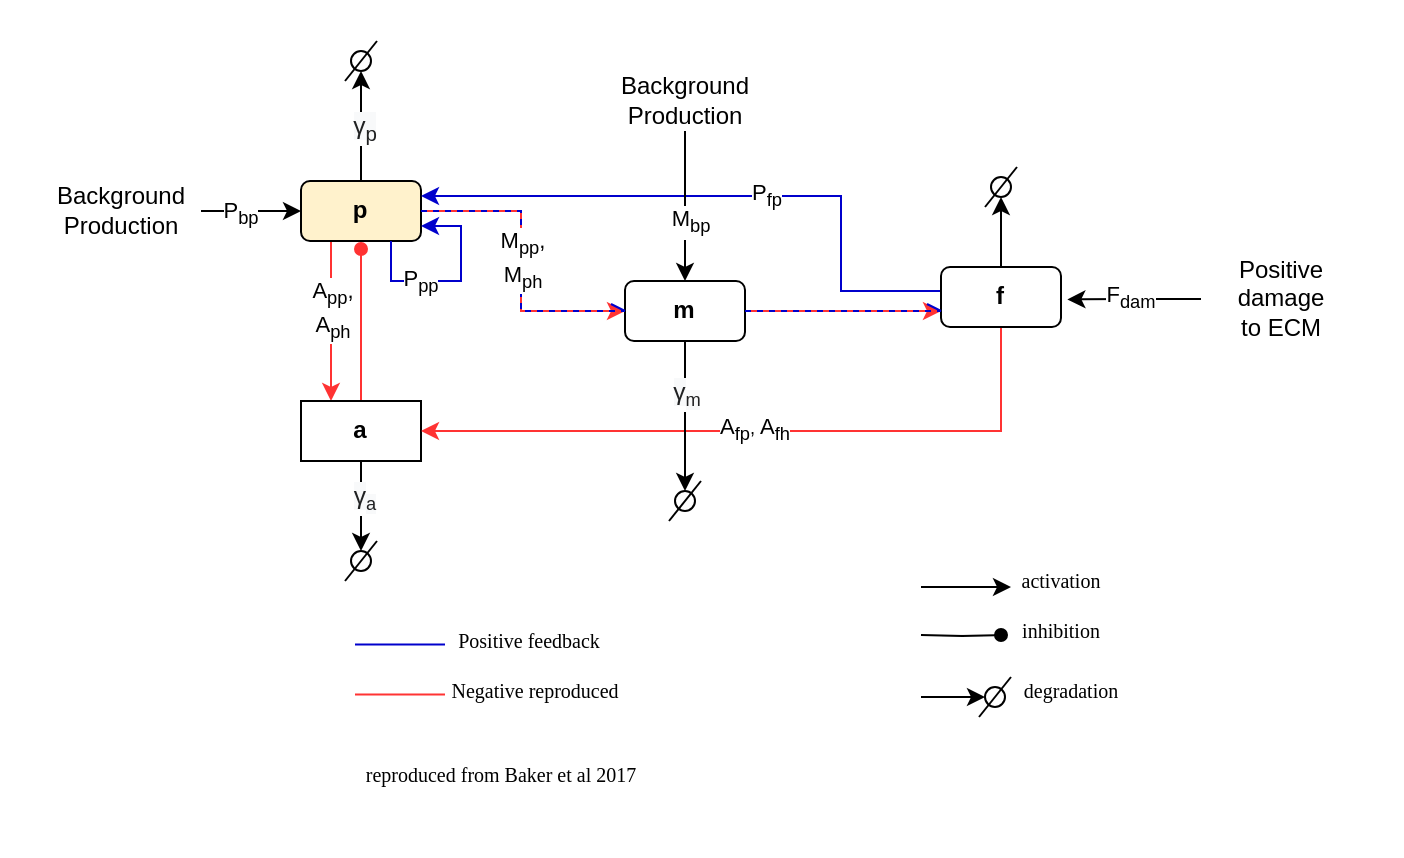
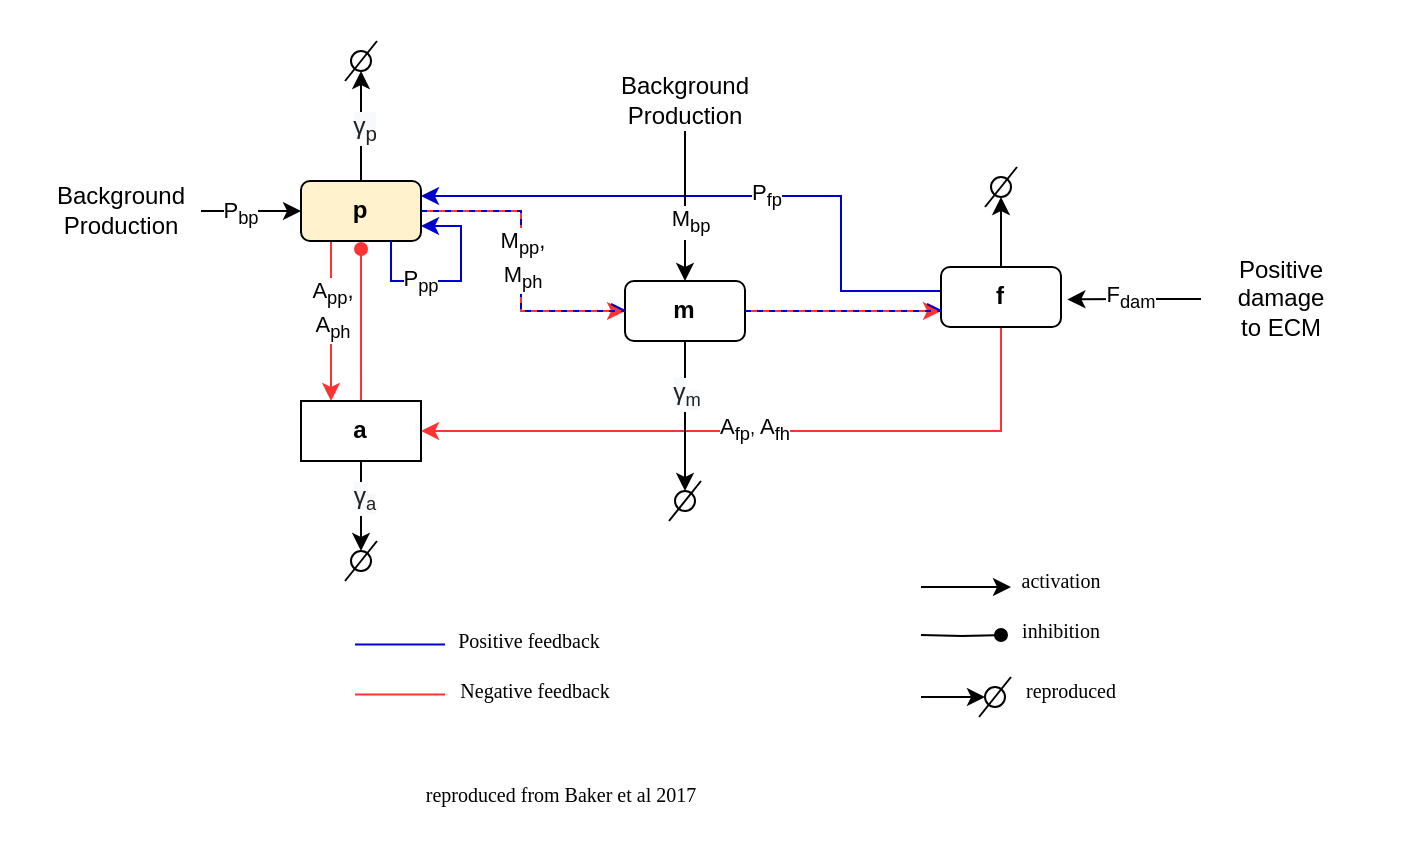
(536, 691) -> (536, 691)
(1072, 691) -> (1072, 691)
(501, 775) -> (561, 795)
